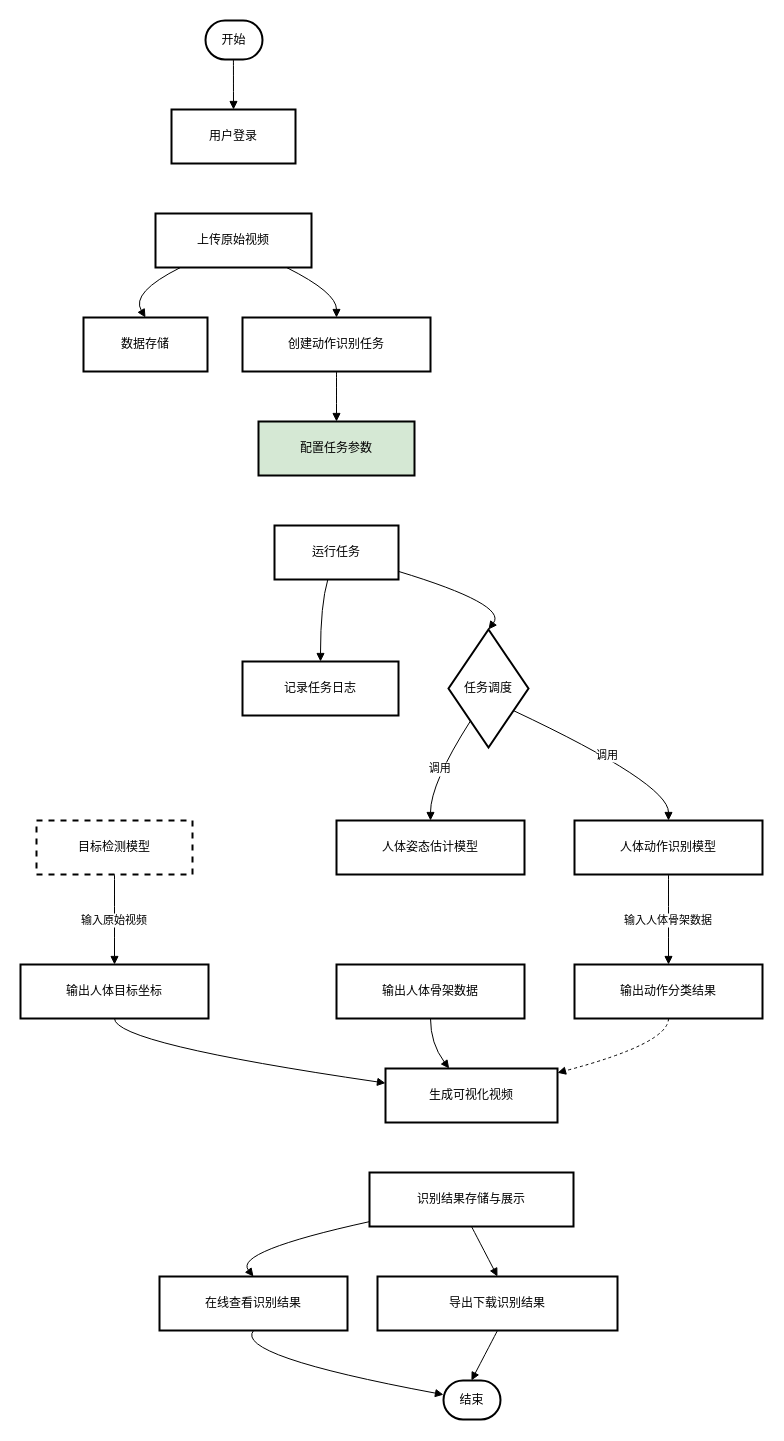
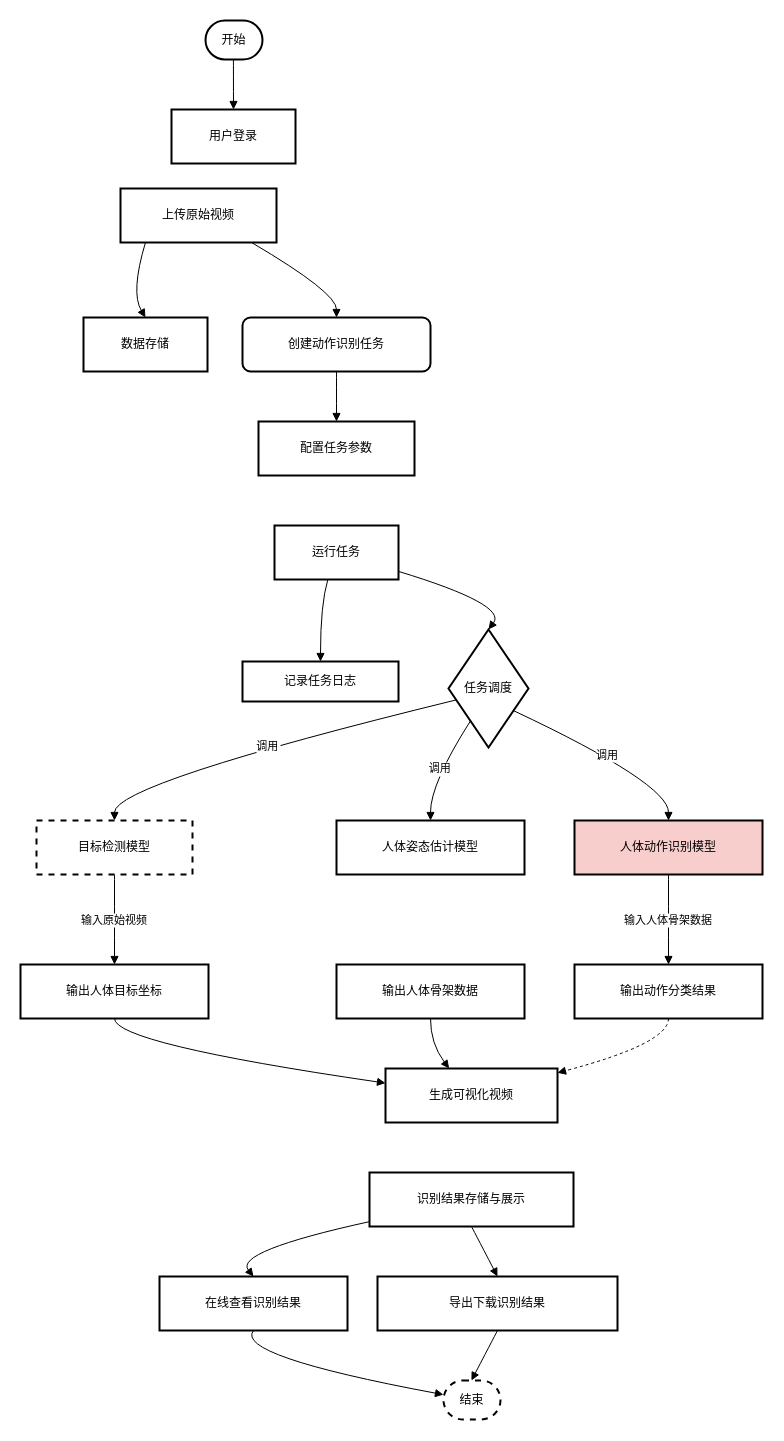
(234, 241) -> (199, 216)
(337, 345) -> (337, 345)
(337, 449) -> (337, 449)
(321, 689) -> (321, 682)
none -> (282, 745)
(669, 848) -> (669, 848)
(472, 1400) -> (472, 1400)
